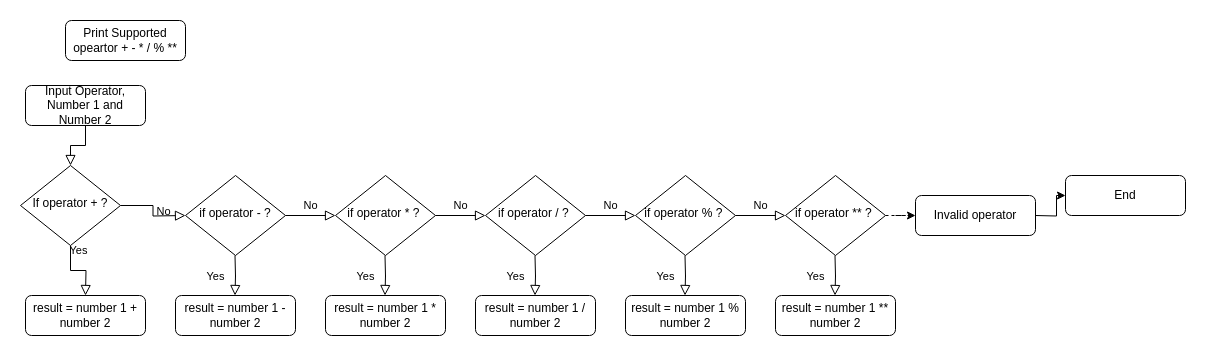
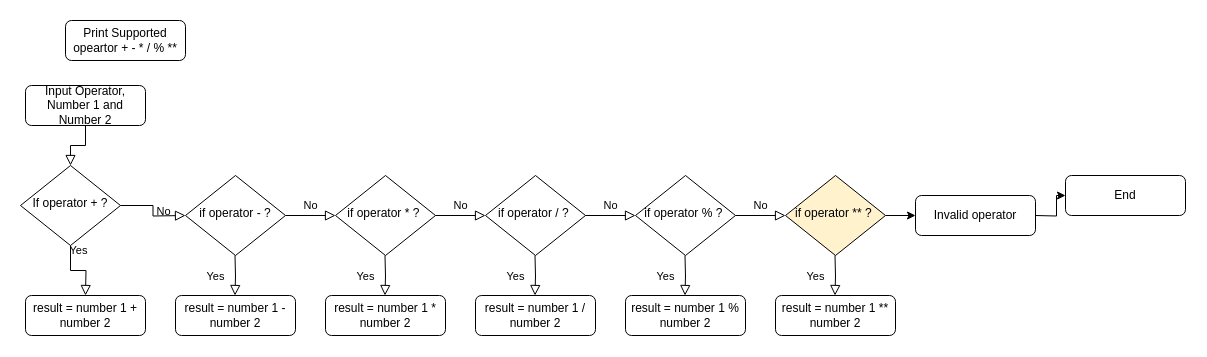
(836, 216) -> (836, 216)
(905, 216) -> (905, 216)
